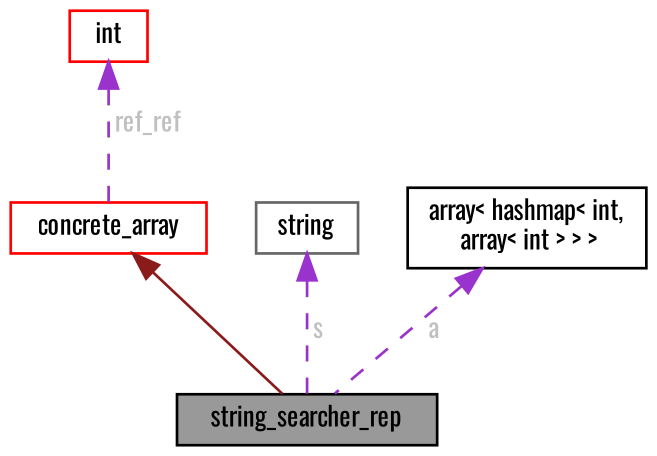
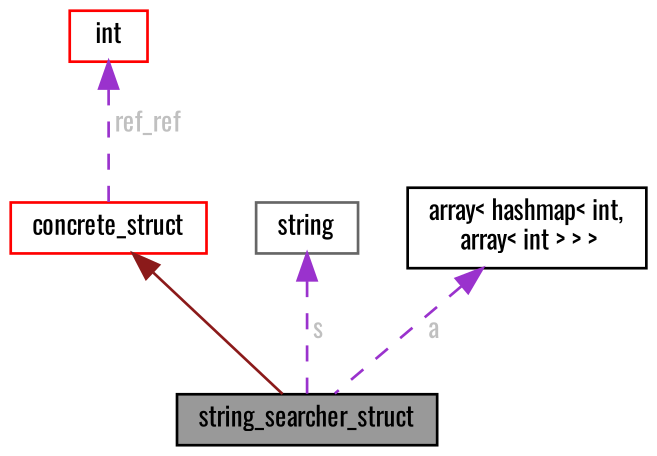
(109, 228) -> (109, 228)
(307, 420) -> (307, 420)
